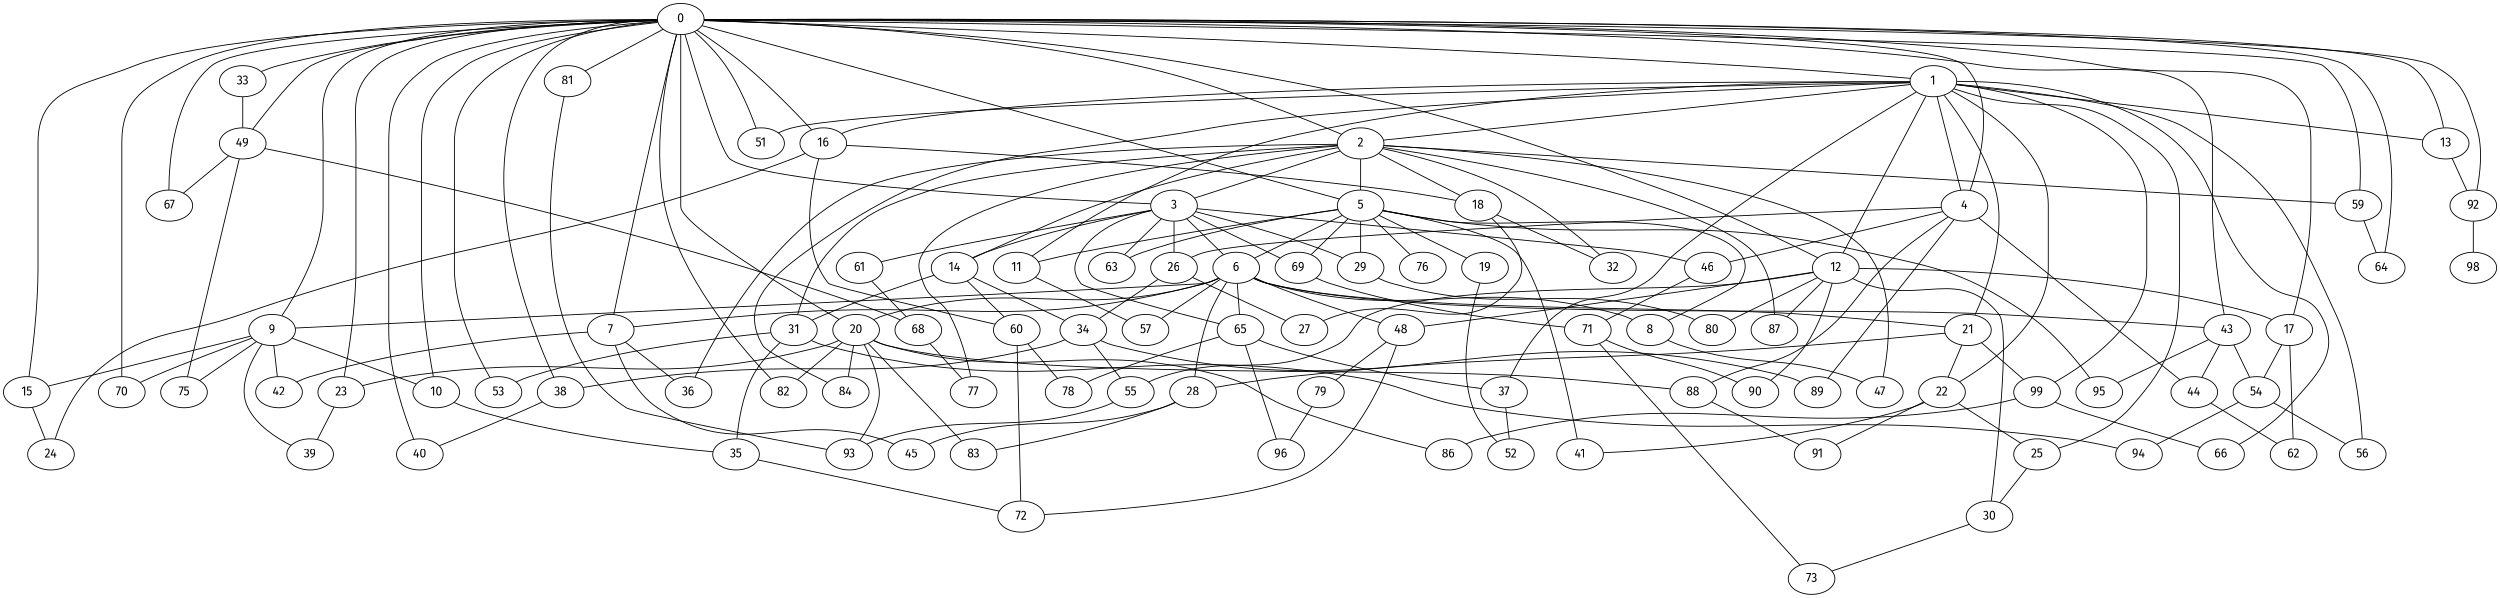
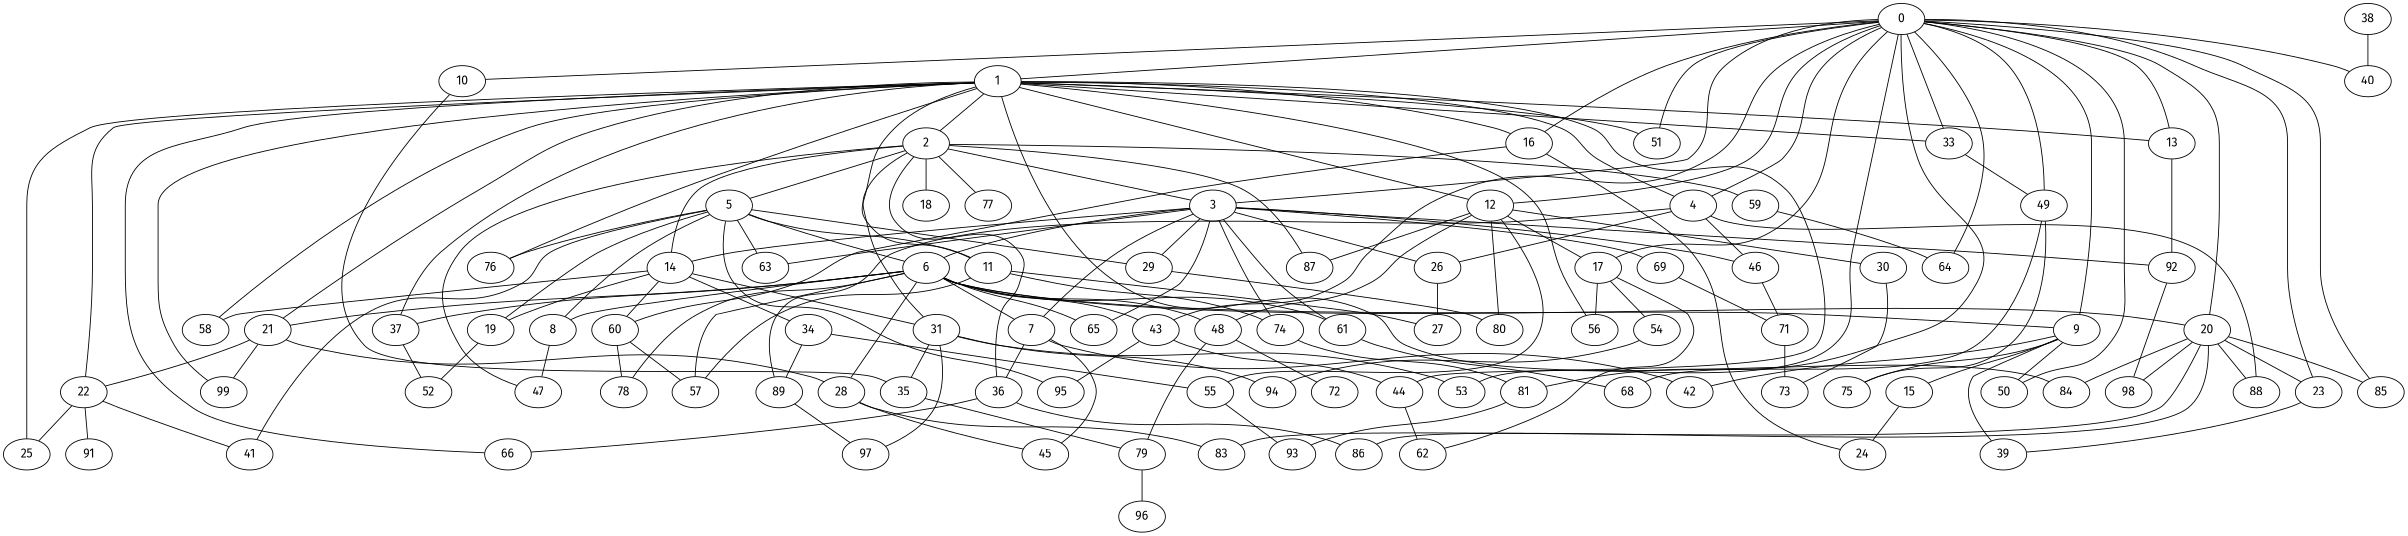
(1641, 27) -> (1738, 238)
(1976, 44) -> none
(211, 48) -> none
(1045, 49) -> none
(1037, 117) -> none
none -> (1632, 122)
(505, 155) -> none
(1137, 165) -> none
(644, 174) -> (1112, 256)
none -> (706, 179)
(169, 206) -> none
(1334, 232) -> none
(1613, 268) -> none
none -> (606, 286)
none -> (1134, 299)
(2079, 299) -> (1716, 167)
(1115, 308) -> none
(1420, 311) -> (1194, 292)
none -> (206, 330)
none -> (1280, 330)
(1172, 351) -> (792, 290)
(342, 357) -> none
(946, 361) -> none
(2242, 361) -> none
(1341, 364) -> (660, 294)
(825, 369) -> none
(122, 392) -> (2004, 392)
(784, 392) -> (2381, 392)
(1755, 392) -> none
(879, 394) -> (2168, 361)
(1264, 402) -> none
(1019, 416) -> (655, 361)
(1754, 416) -> (1178, 424)
(1755, 423) -> none
(2310, 423) -> (1596, 299)
(2127, 426) -> (755, 432)
none -> (866, 454)
(879, 485) -> (1013, 421)
(2013, 486) -> none
